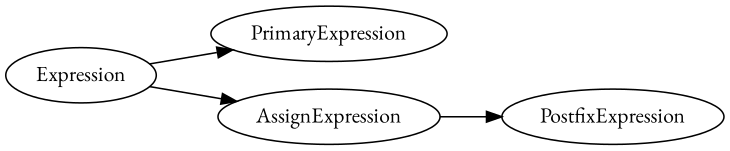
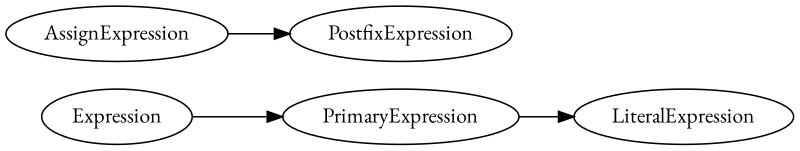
(185, 93) -> none
none -> (684, 117)
